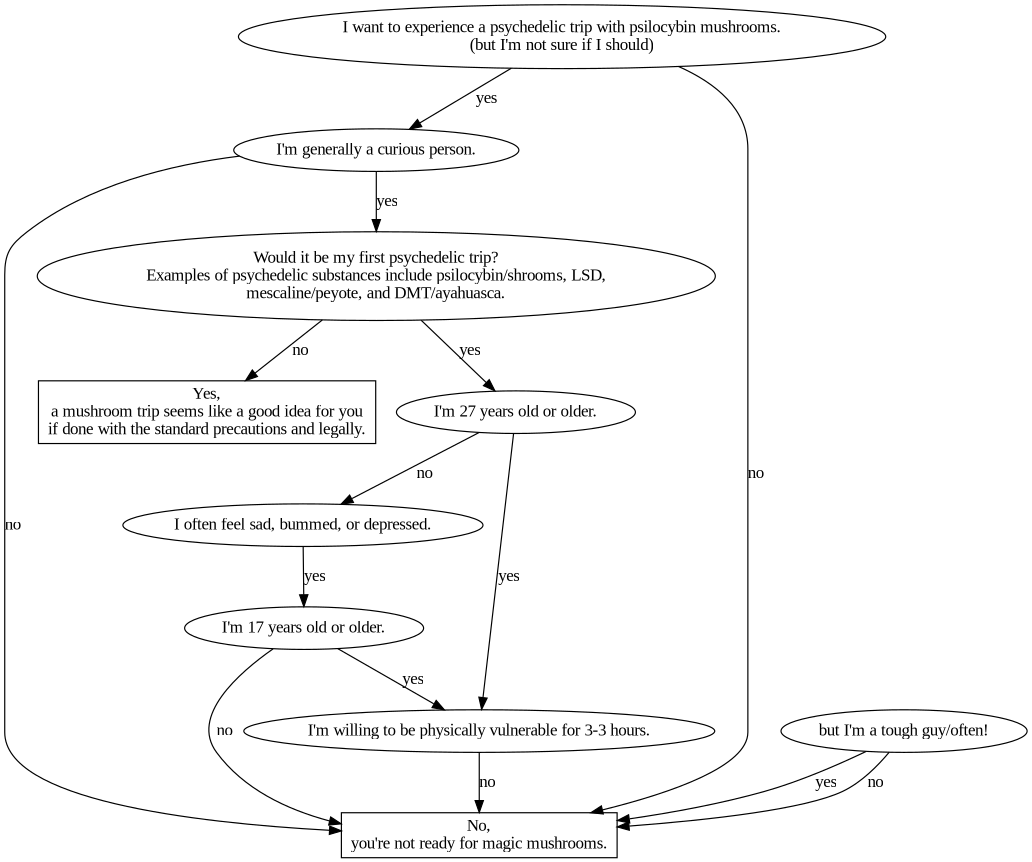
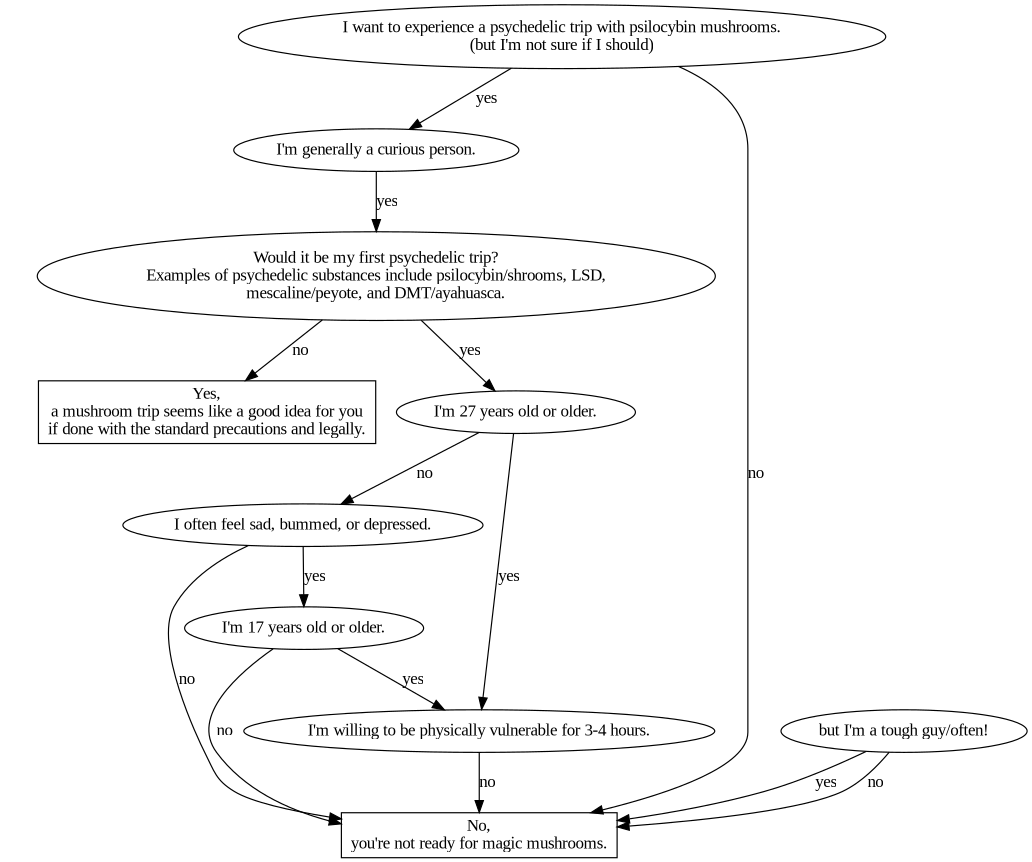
(5, 542) -> (185, 706)
(479, 731) -> (479, 731)
